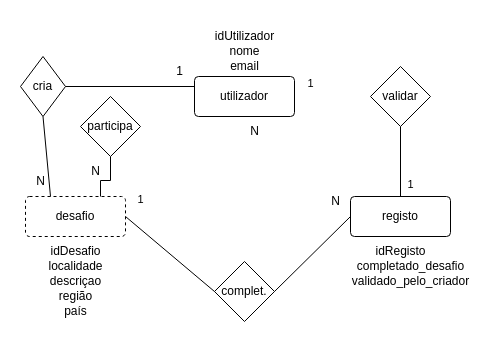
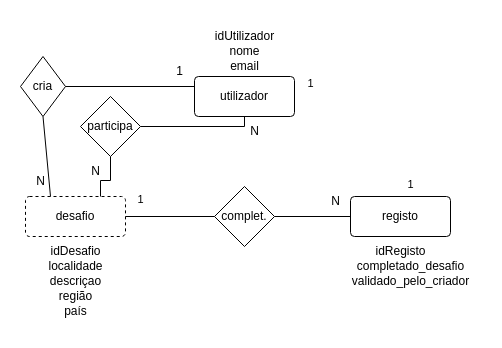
(401, 97) -> none
none -> (198, 127)
(401, 162) -> none
(245, 292) -> (245, 217)
